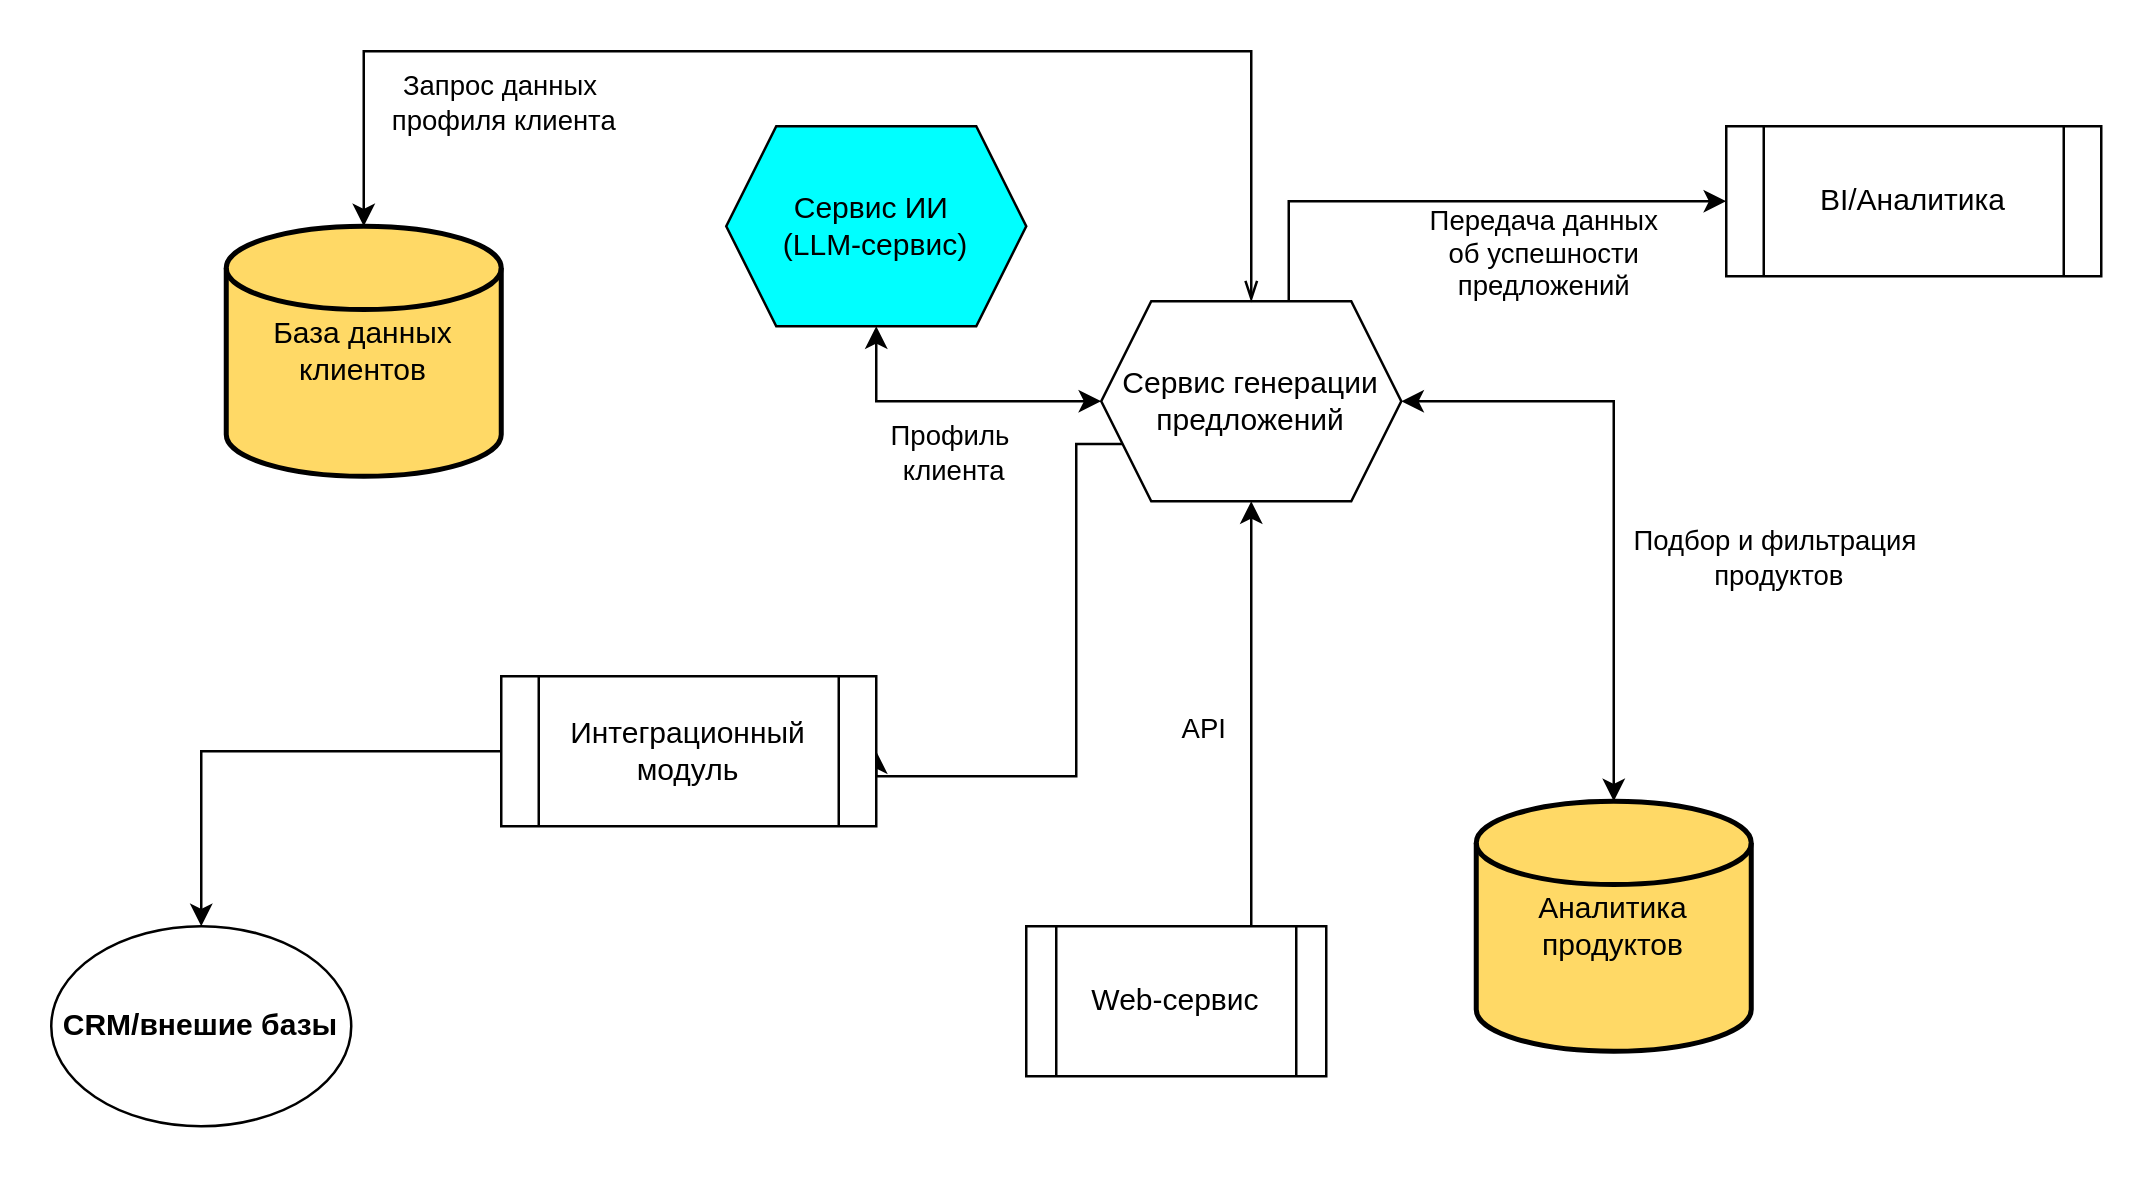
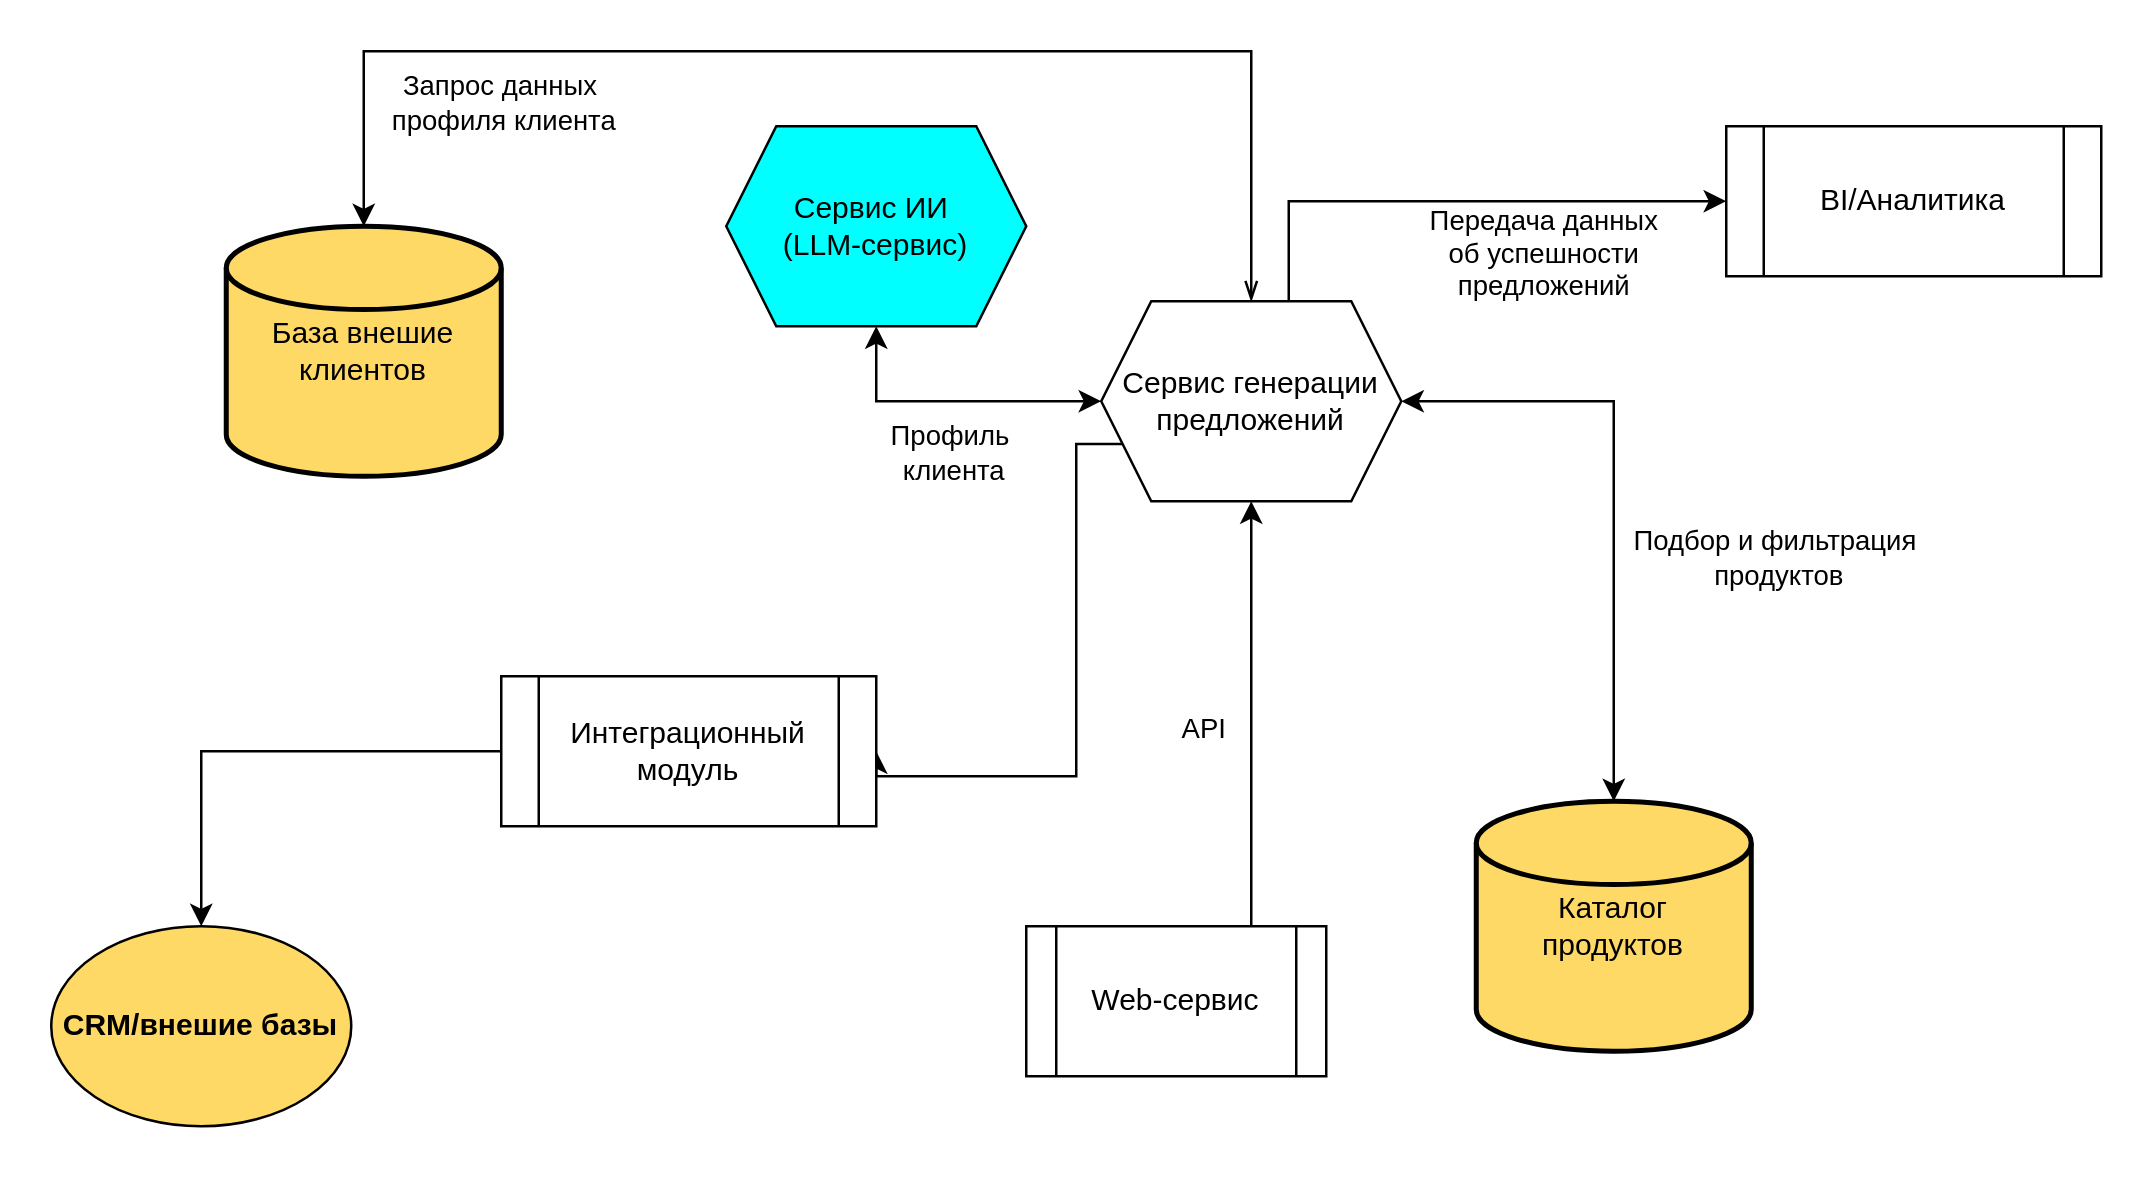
(364, 351) -> (364, 351)
(1614, 926) -> (1614, 926)
(201, 1026) -> (201, 1026)
